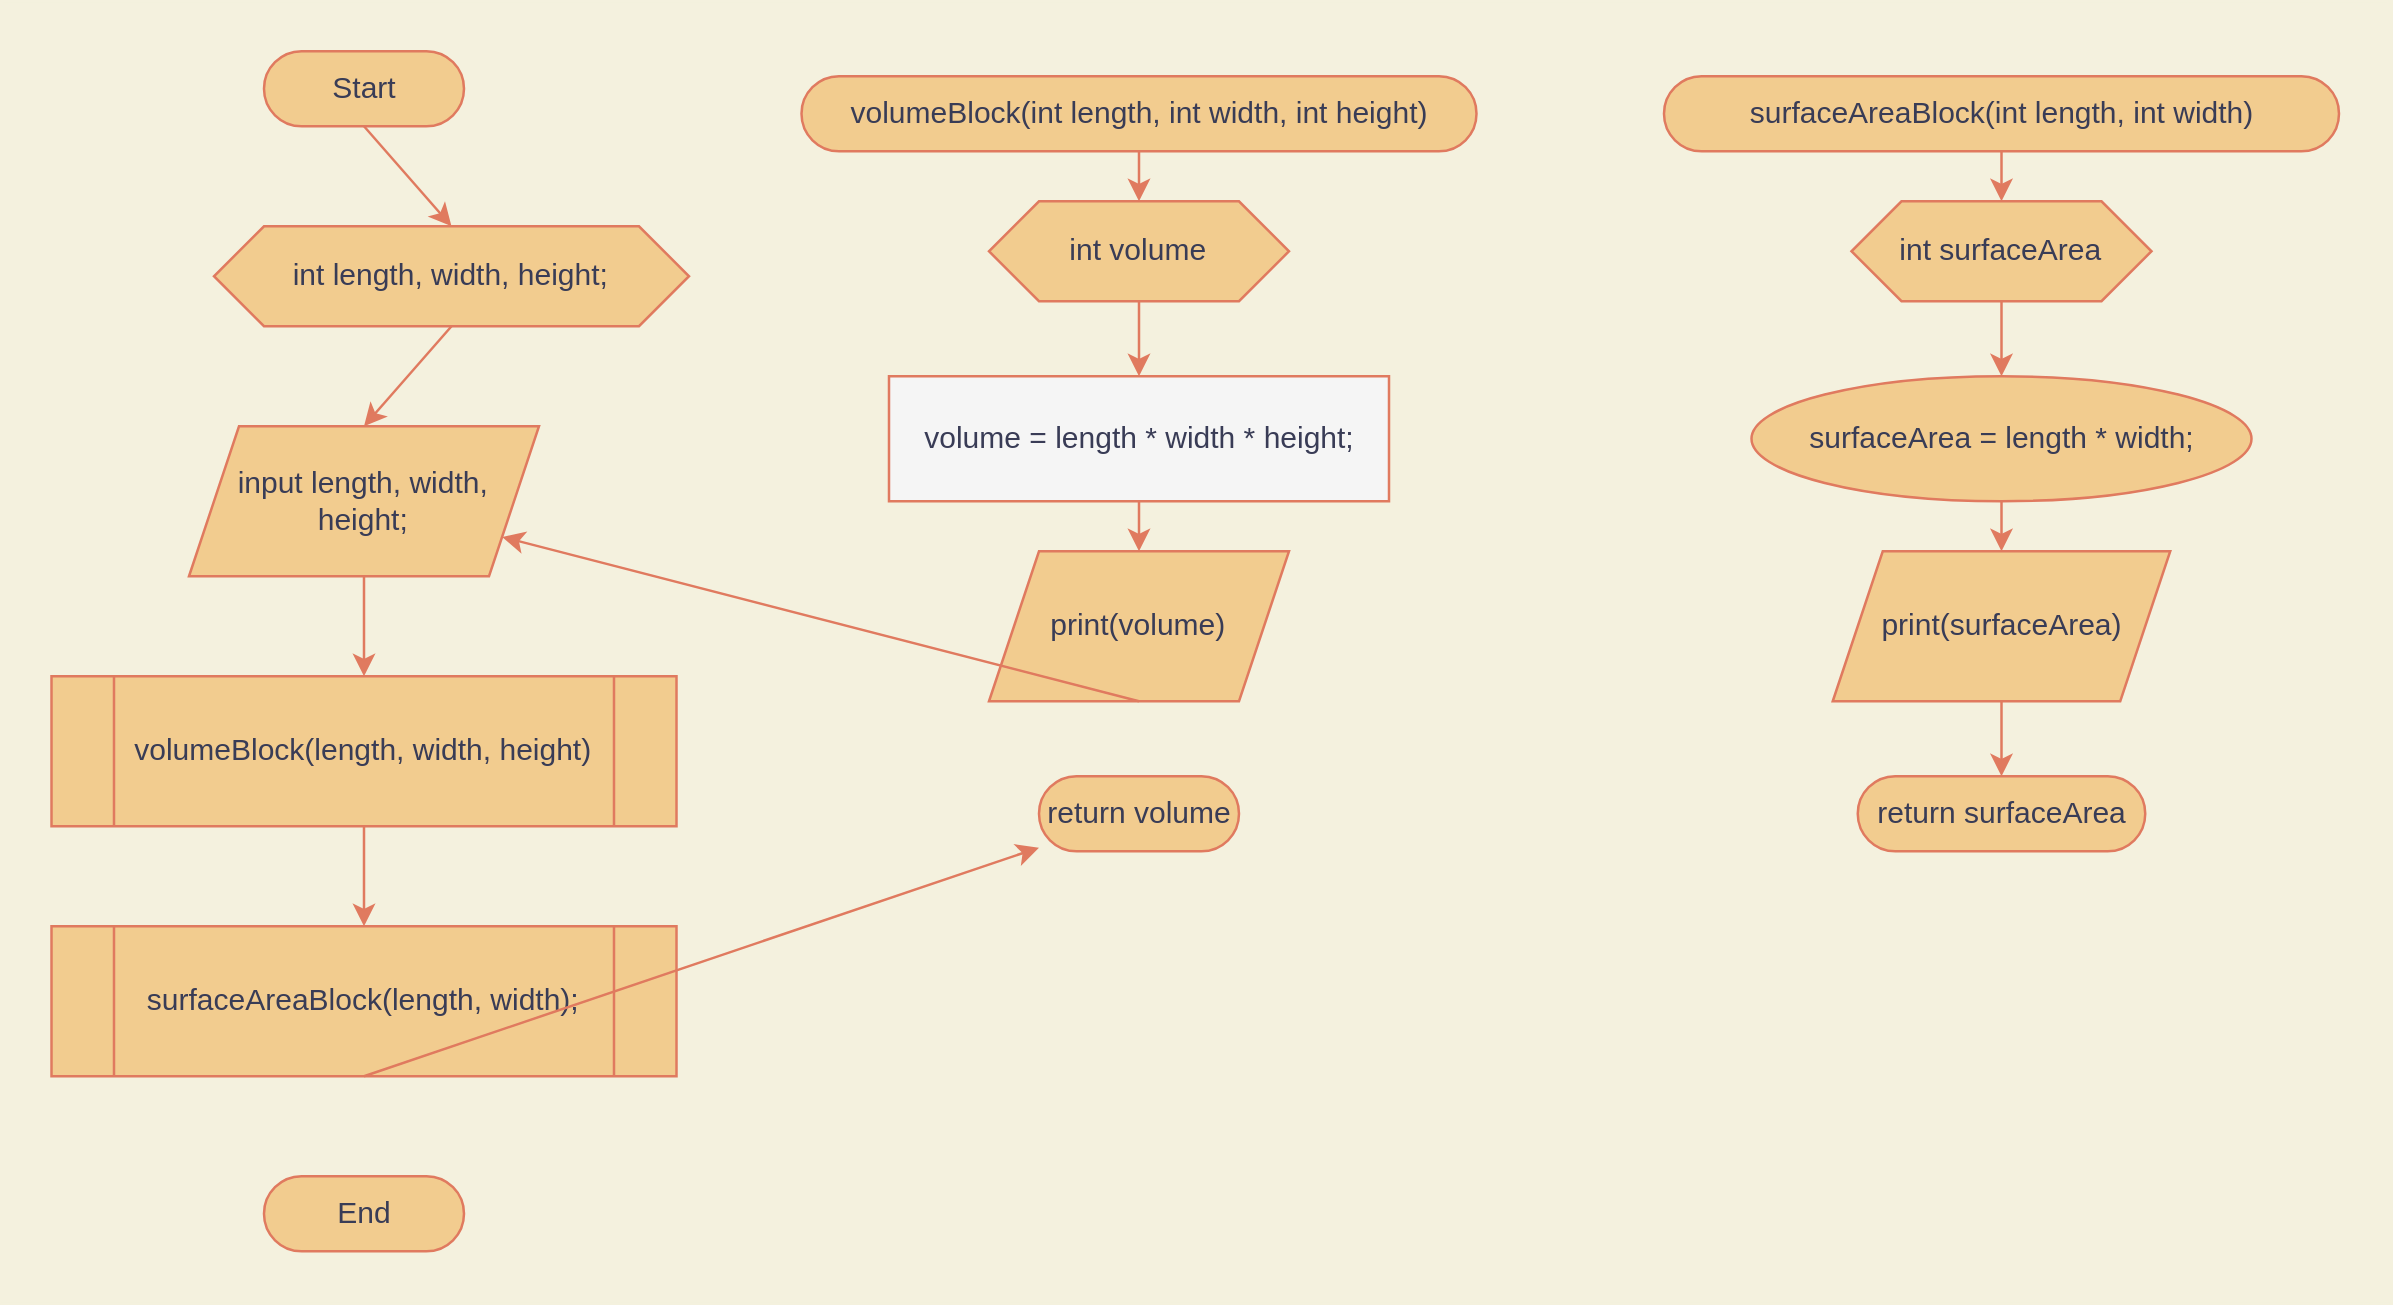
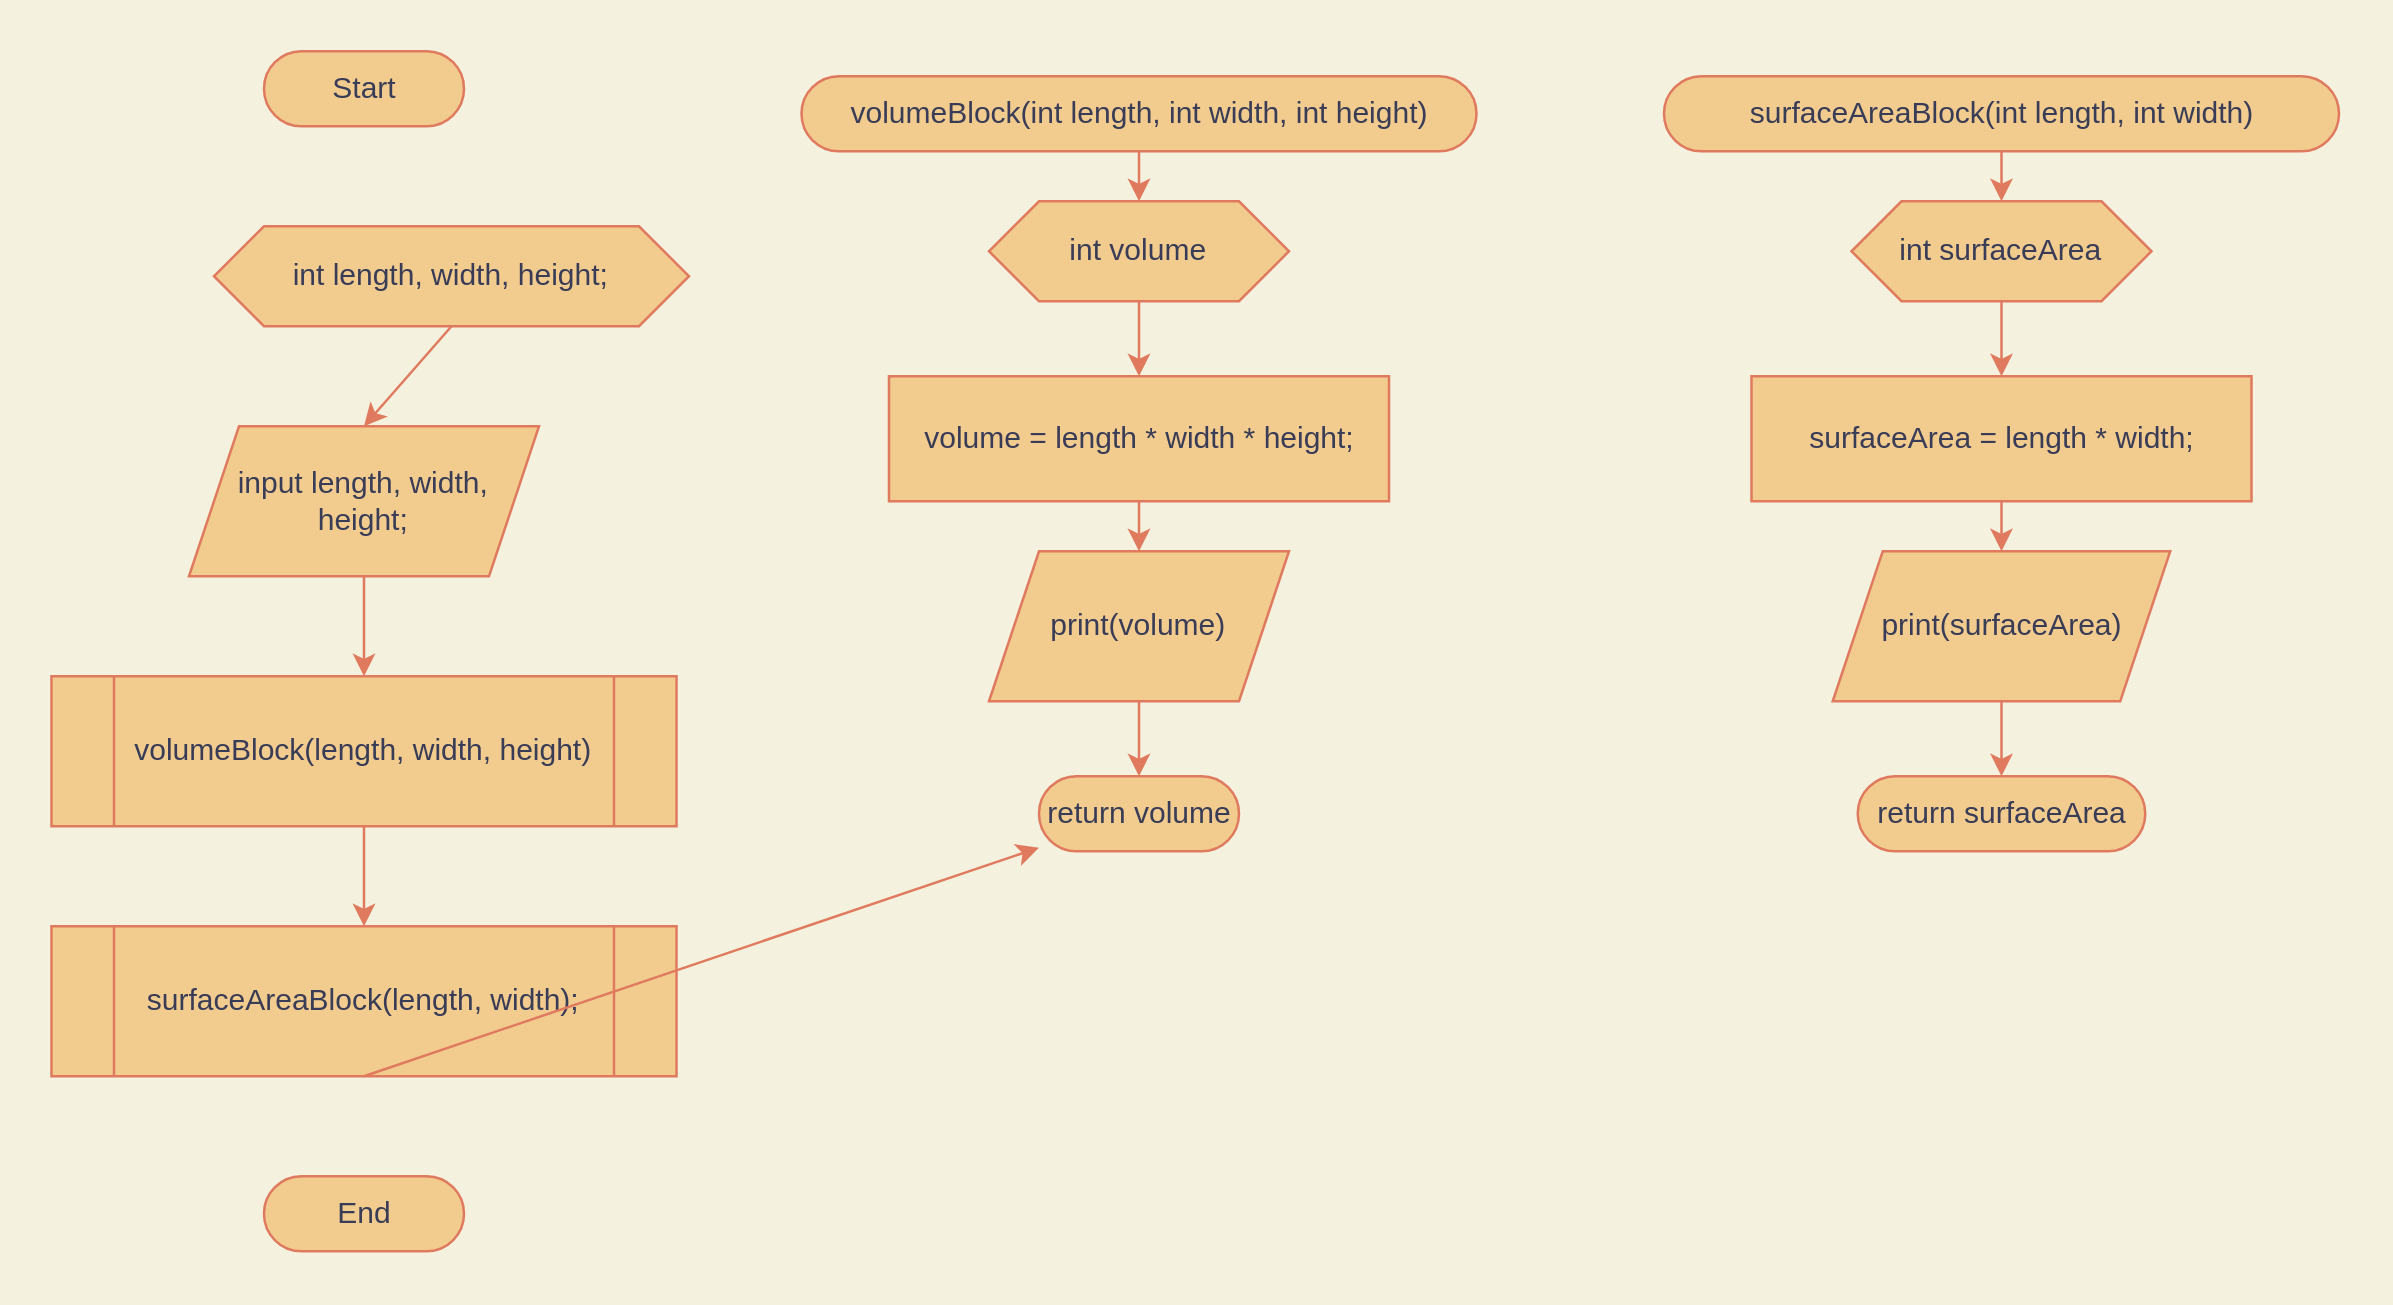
(402, 170) -> none
(1139, 439) -> (1139, 439)
(2001, 439) -> (2001, 439)
(828, 621) -> (1139, 730)
